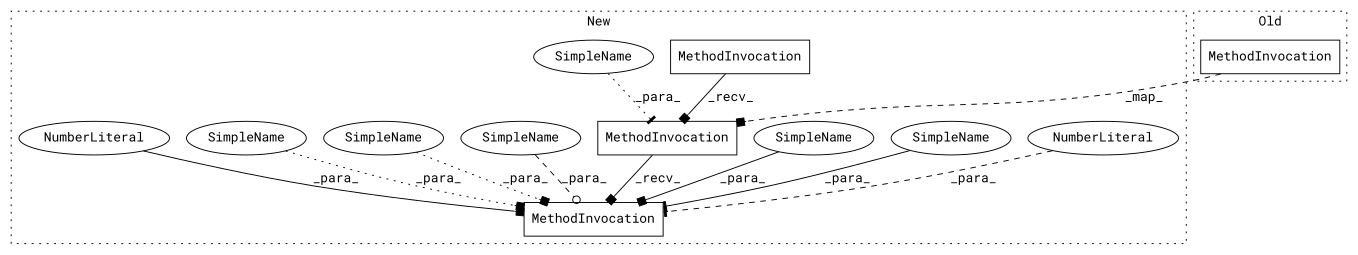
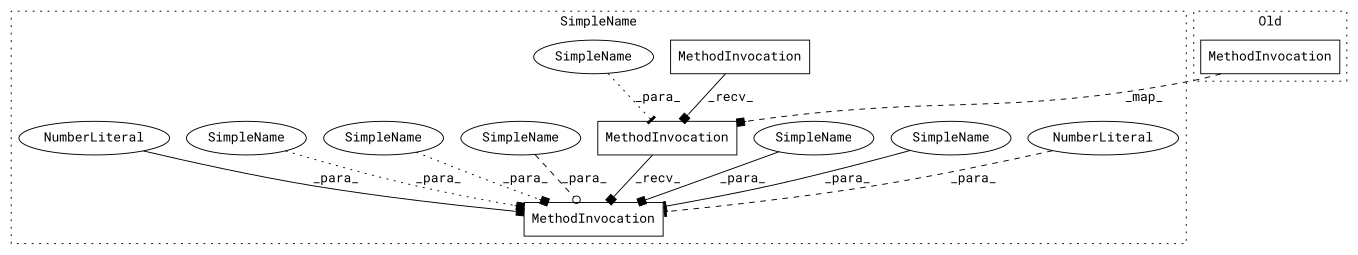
(599, 22) -> (599, 22)
